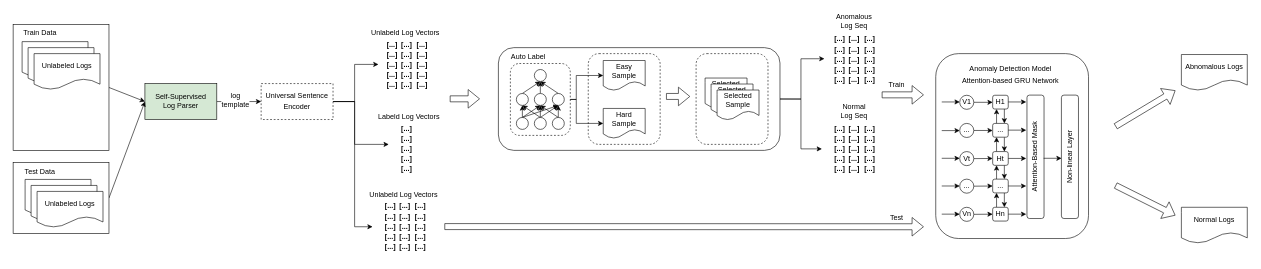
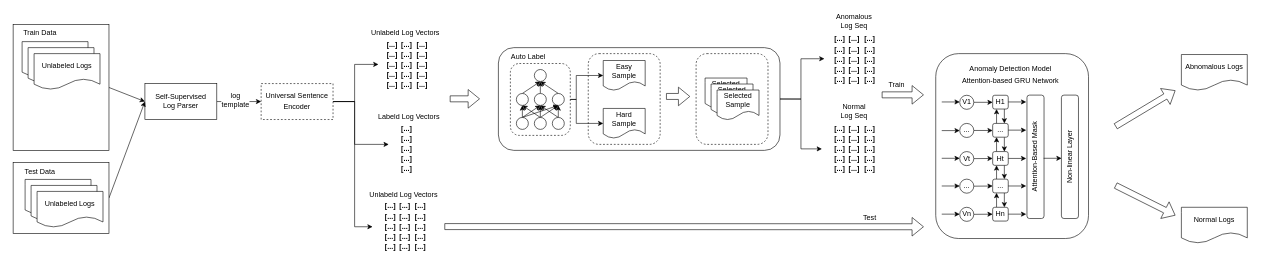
(180, 102) -> (180, 102)
(897, 219) -> (870, 219)
